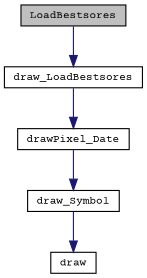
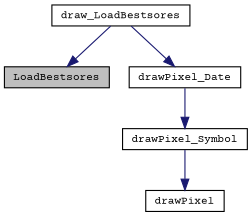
(73, 41) -> (93, 43)
(73, 201) -> (185, 139)
(73, 263) -> (185, 201)
